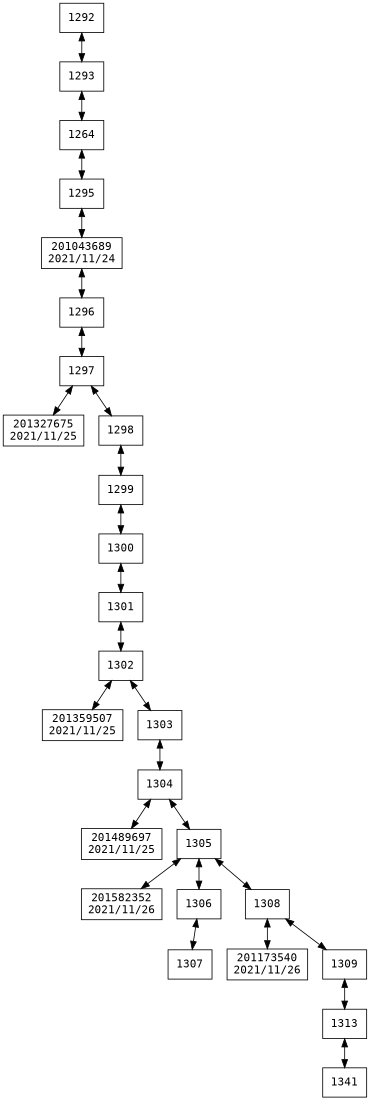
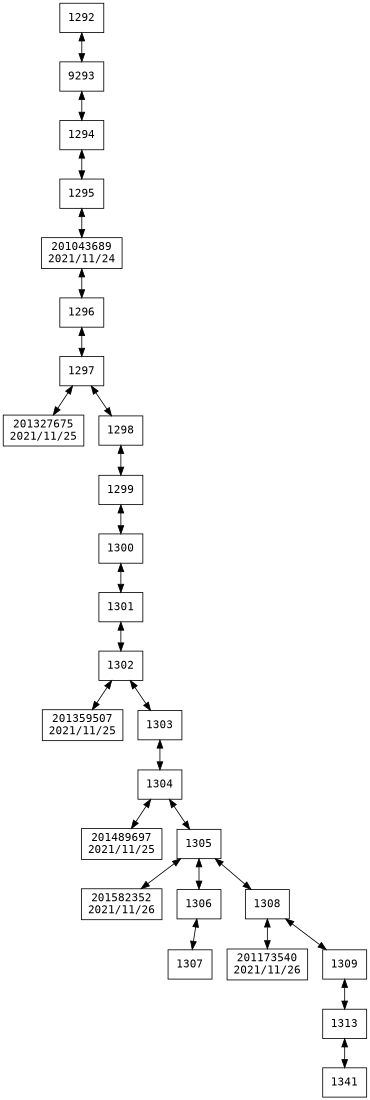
(82, 77) -> (82, 77)
(82, 135) -> (82, 135)
